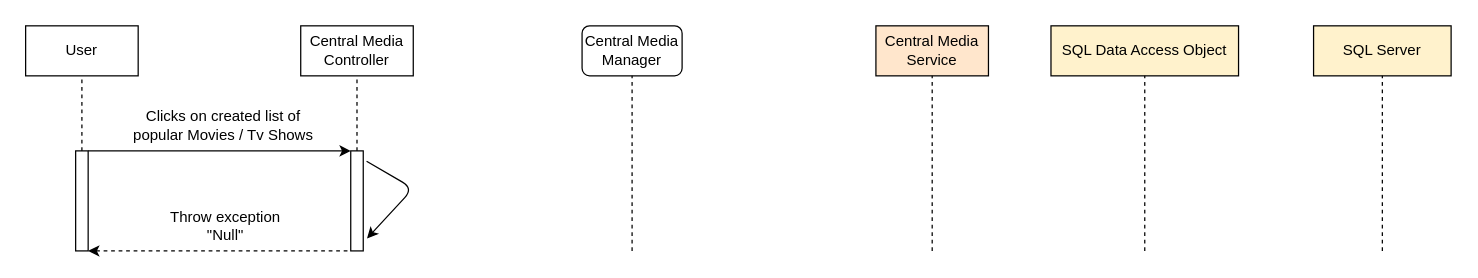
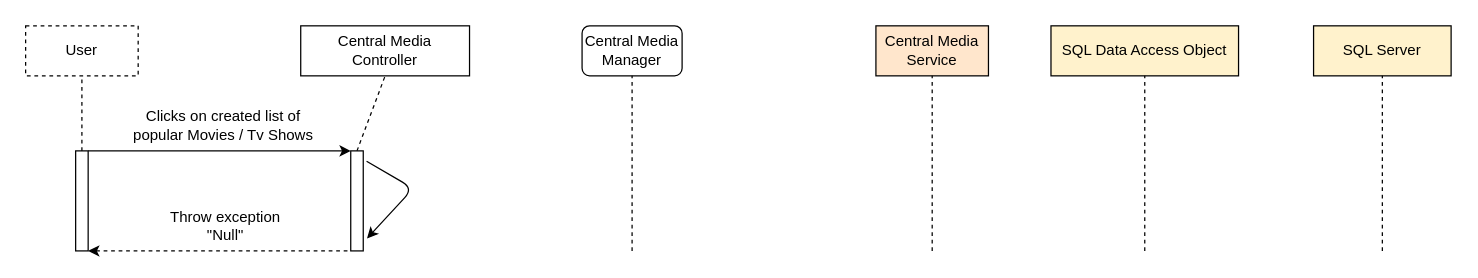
(82, 51) -> (82, 51)
(357, 51) -> (385, 51)
